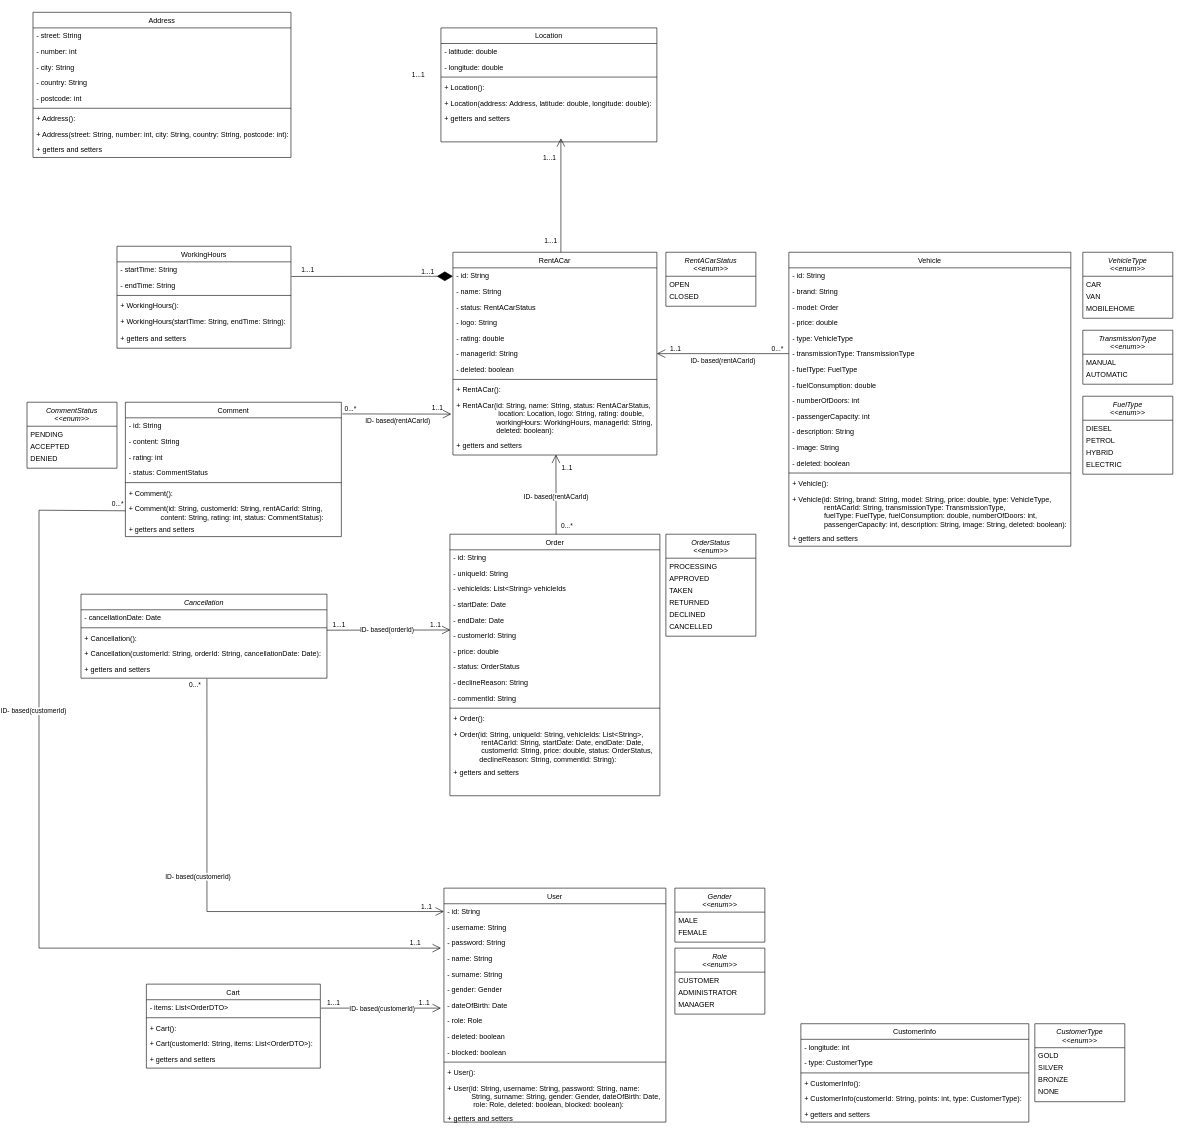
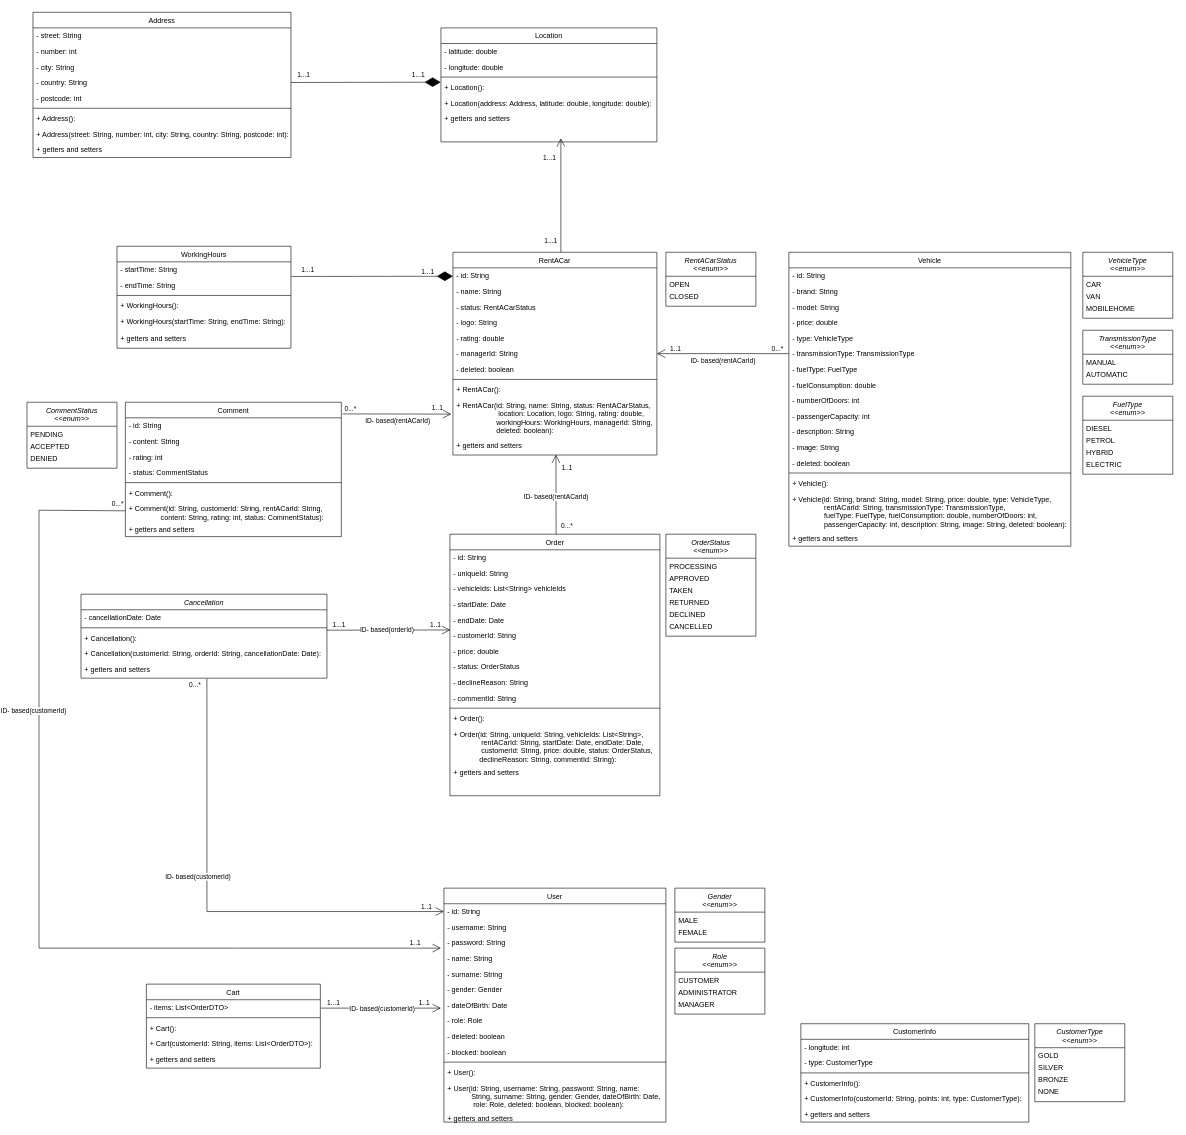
none -> (327, 82)
(816, 307) -> (818, 307)
